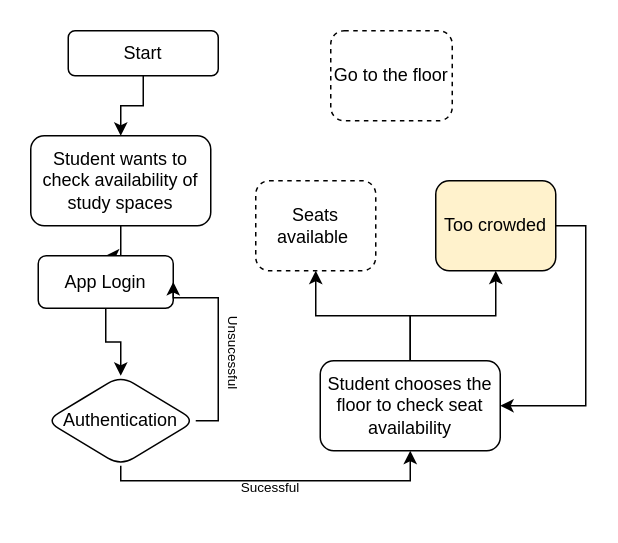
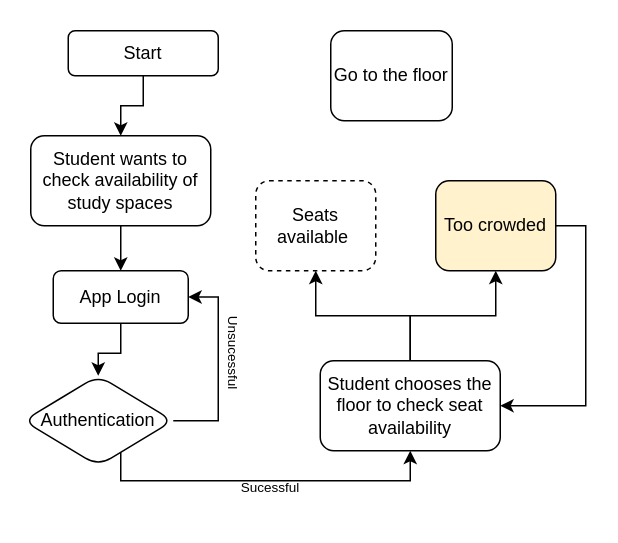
(392, 76) -> (392, 76)
(106, 282) -> (121, 297)
(121, 421) -> (98, 421)
